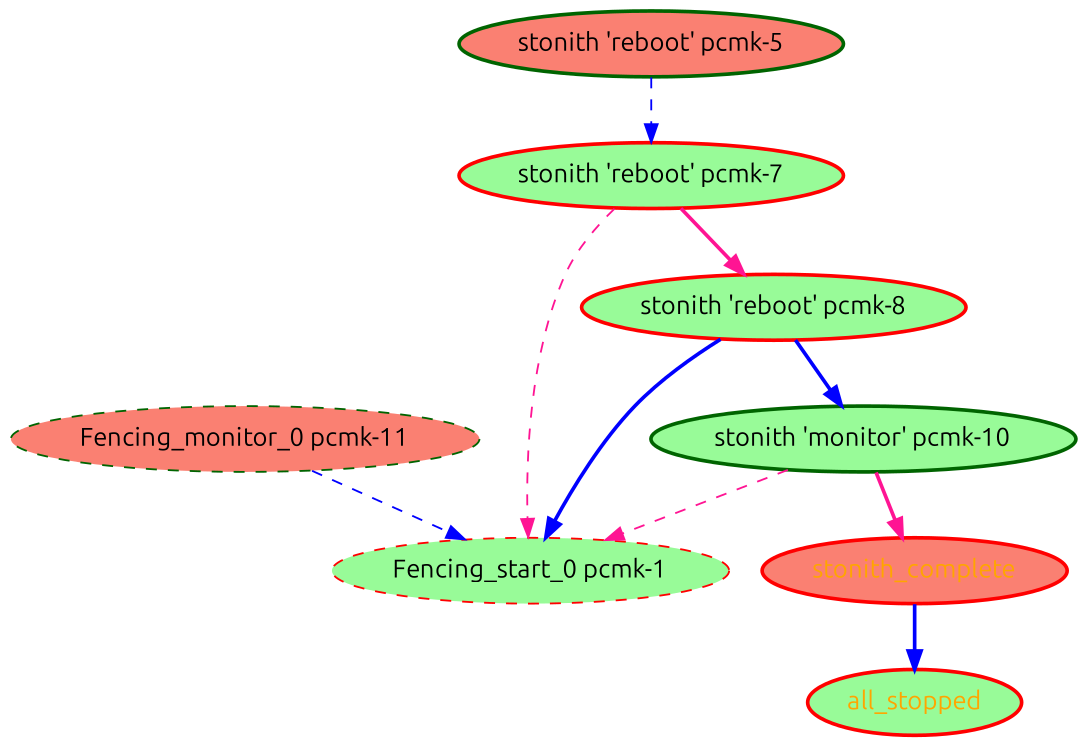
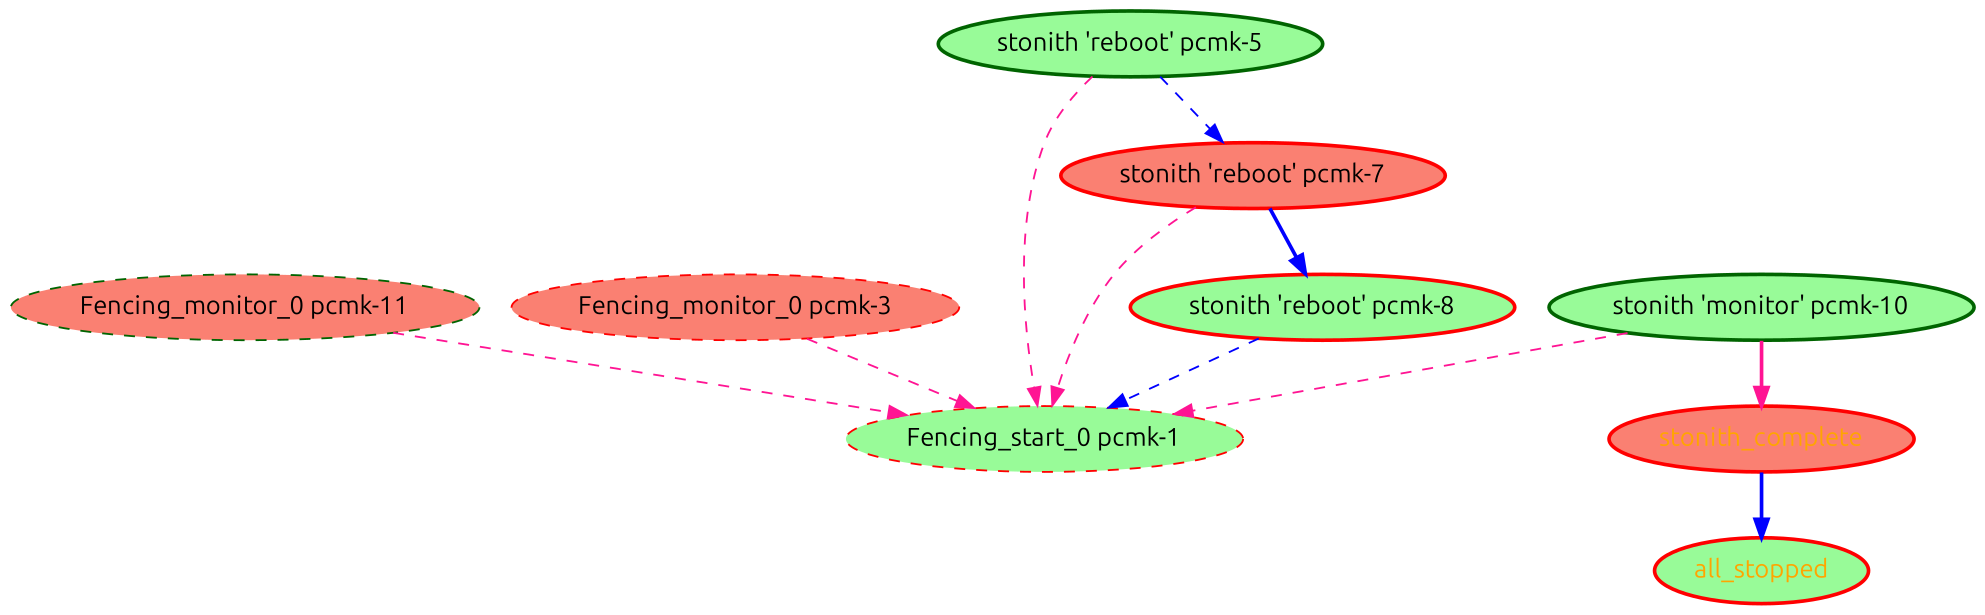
(651, 44) -> (1130, 44)
(651, 176) -> (1253, 176)
none -> (1027, 223)
(706, 235) -> (1283, 233)
none -> (735, 307)
(813, 365) -> none
(624, 418) -> (1192, 369)
(380, 501) -> (641, 372)
